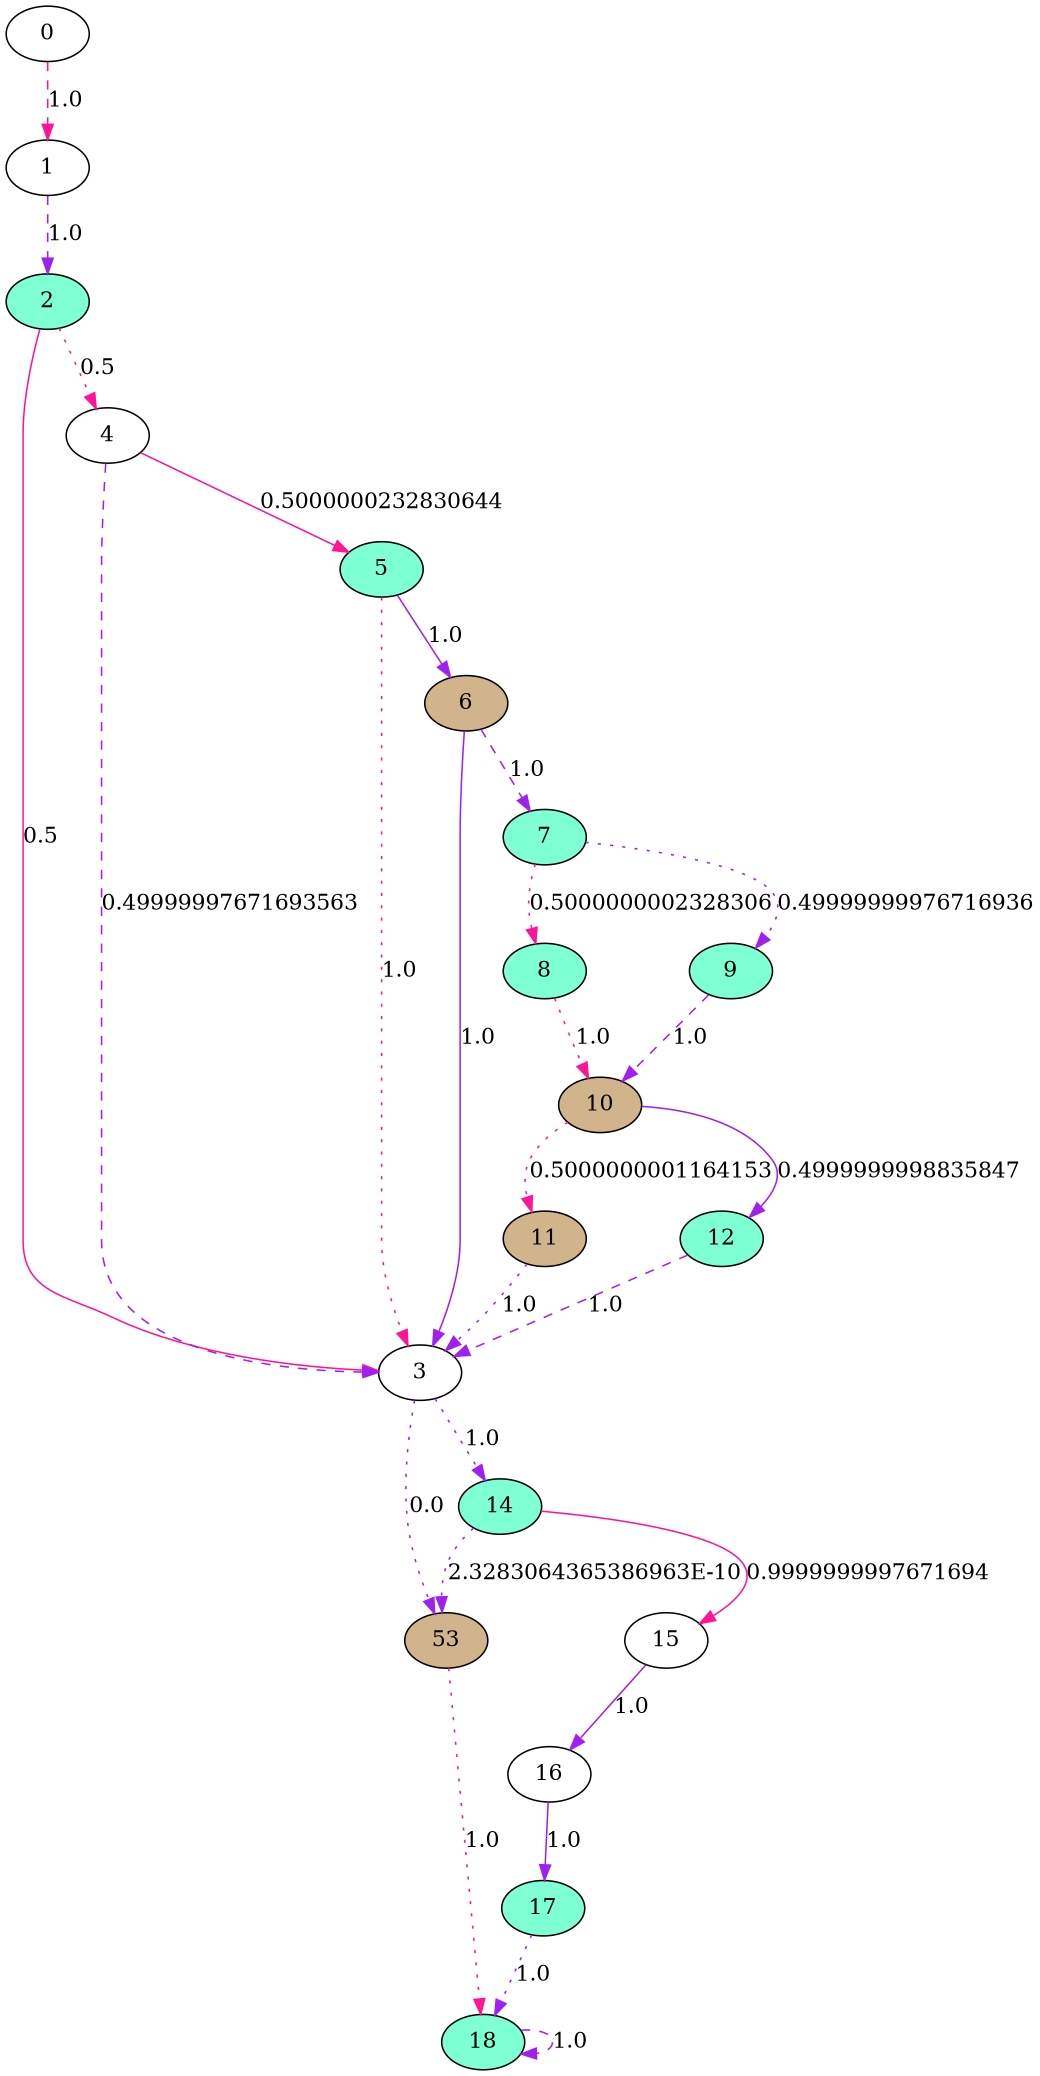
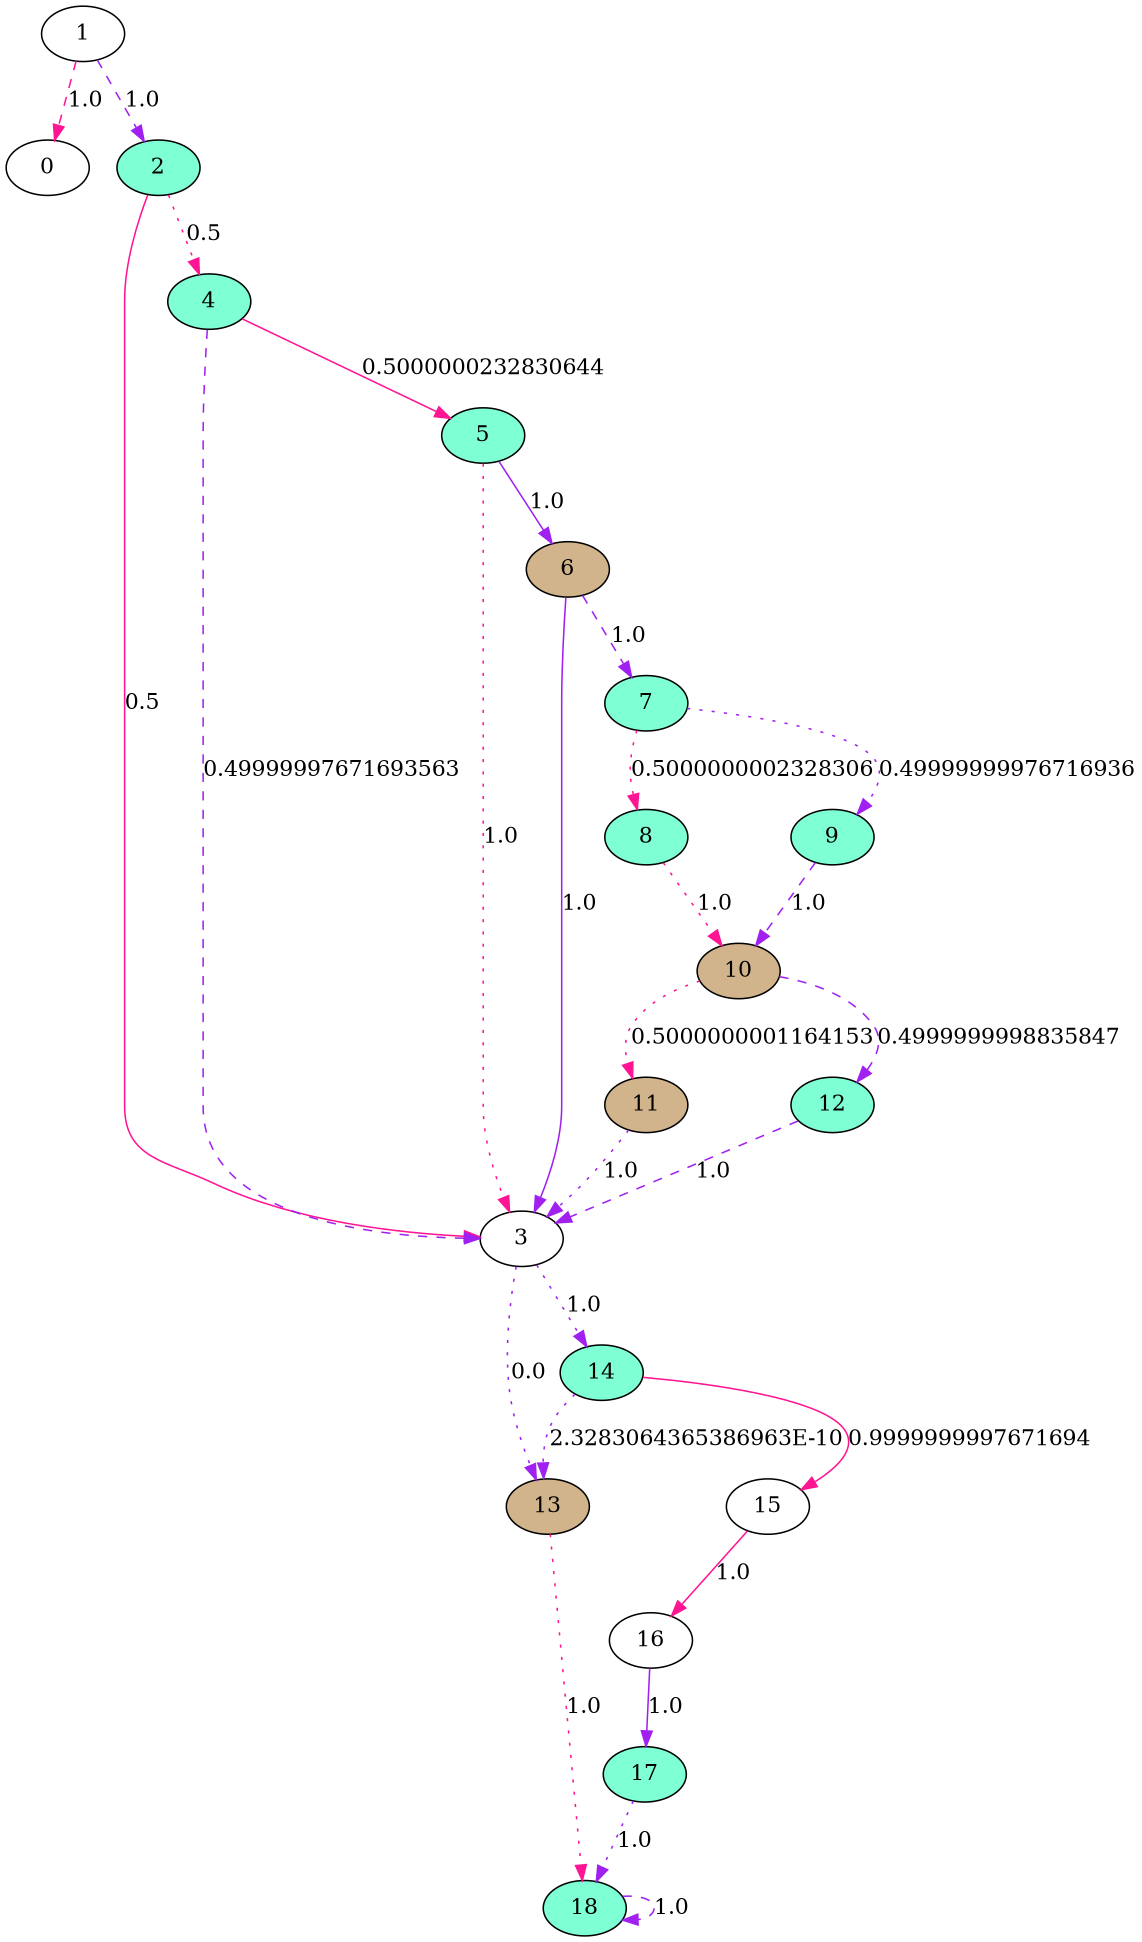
(48, 93) -> (67, 93)
(108, 436) -> (209, 302)
(737, 1131) -> (852, 1004)
(446, 1640) -> (548, 1507)
(613, 1701) -> (715, 1567)
